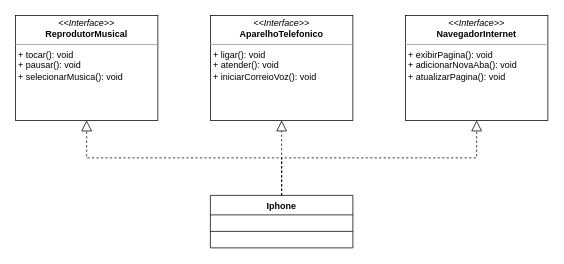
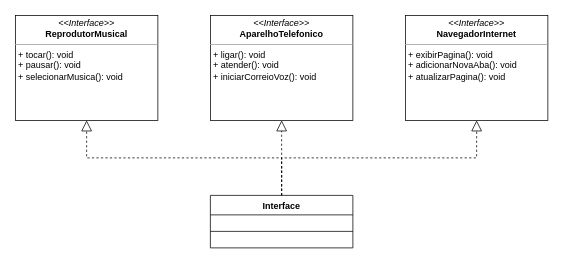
(281, 206) -> (281, 206)
